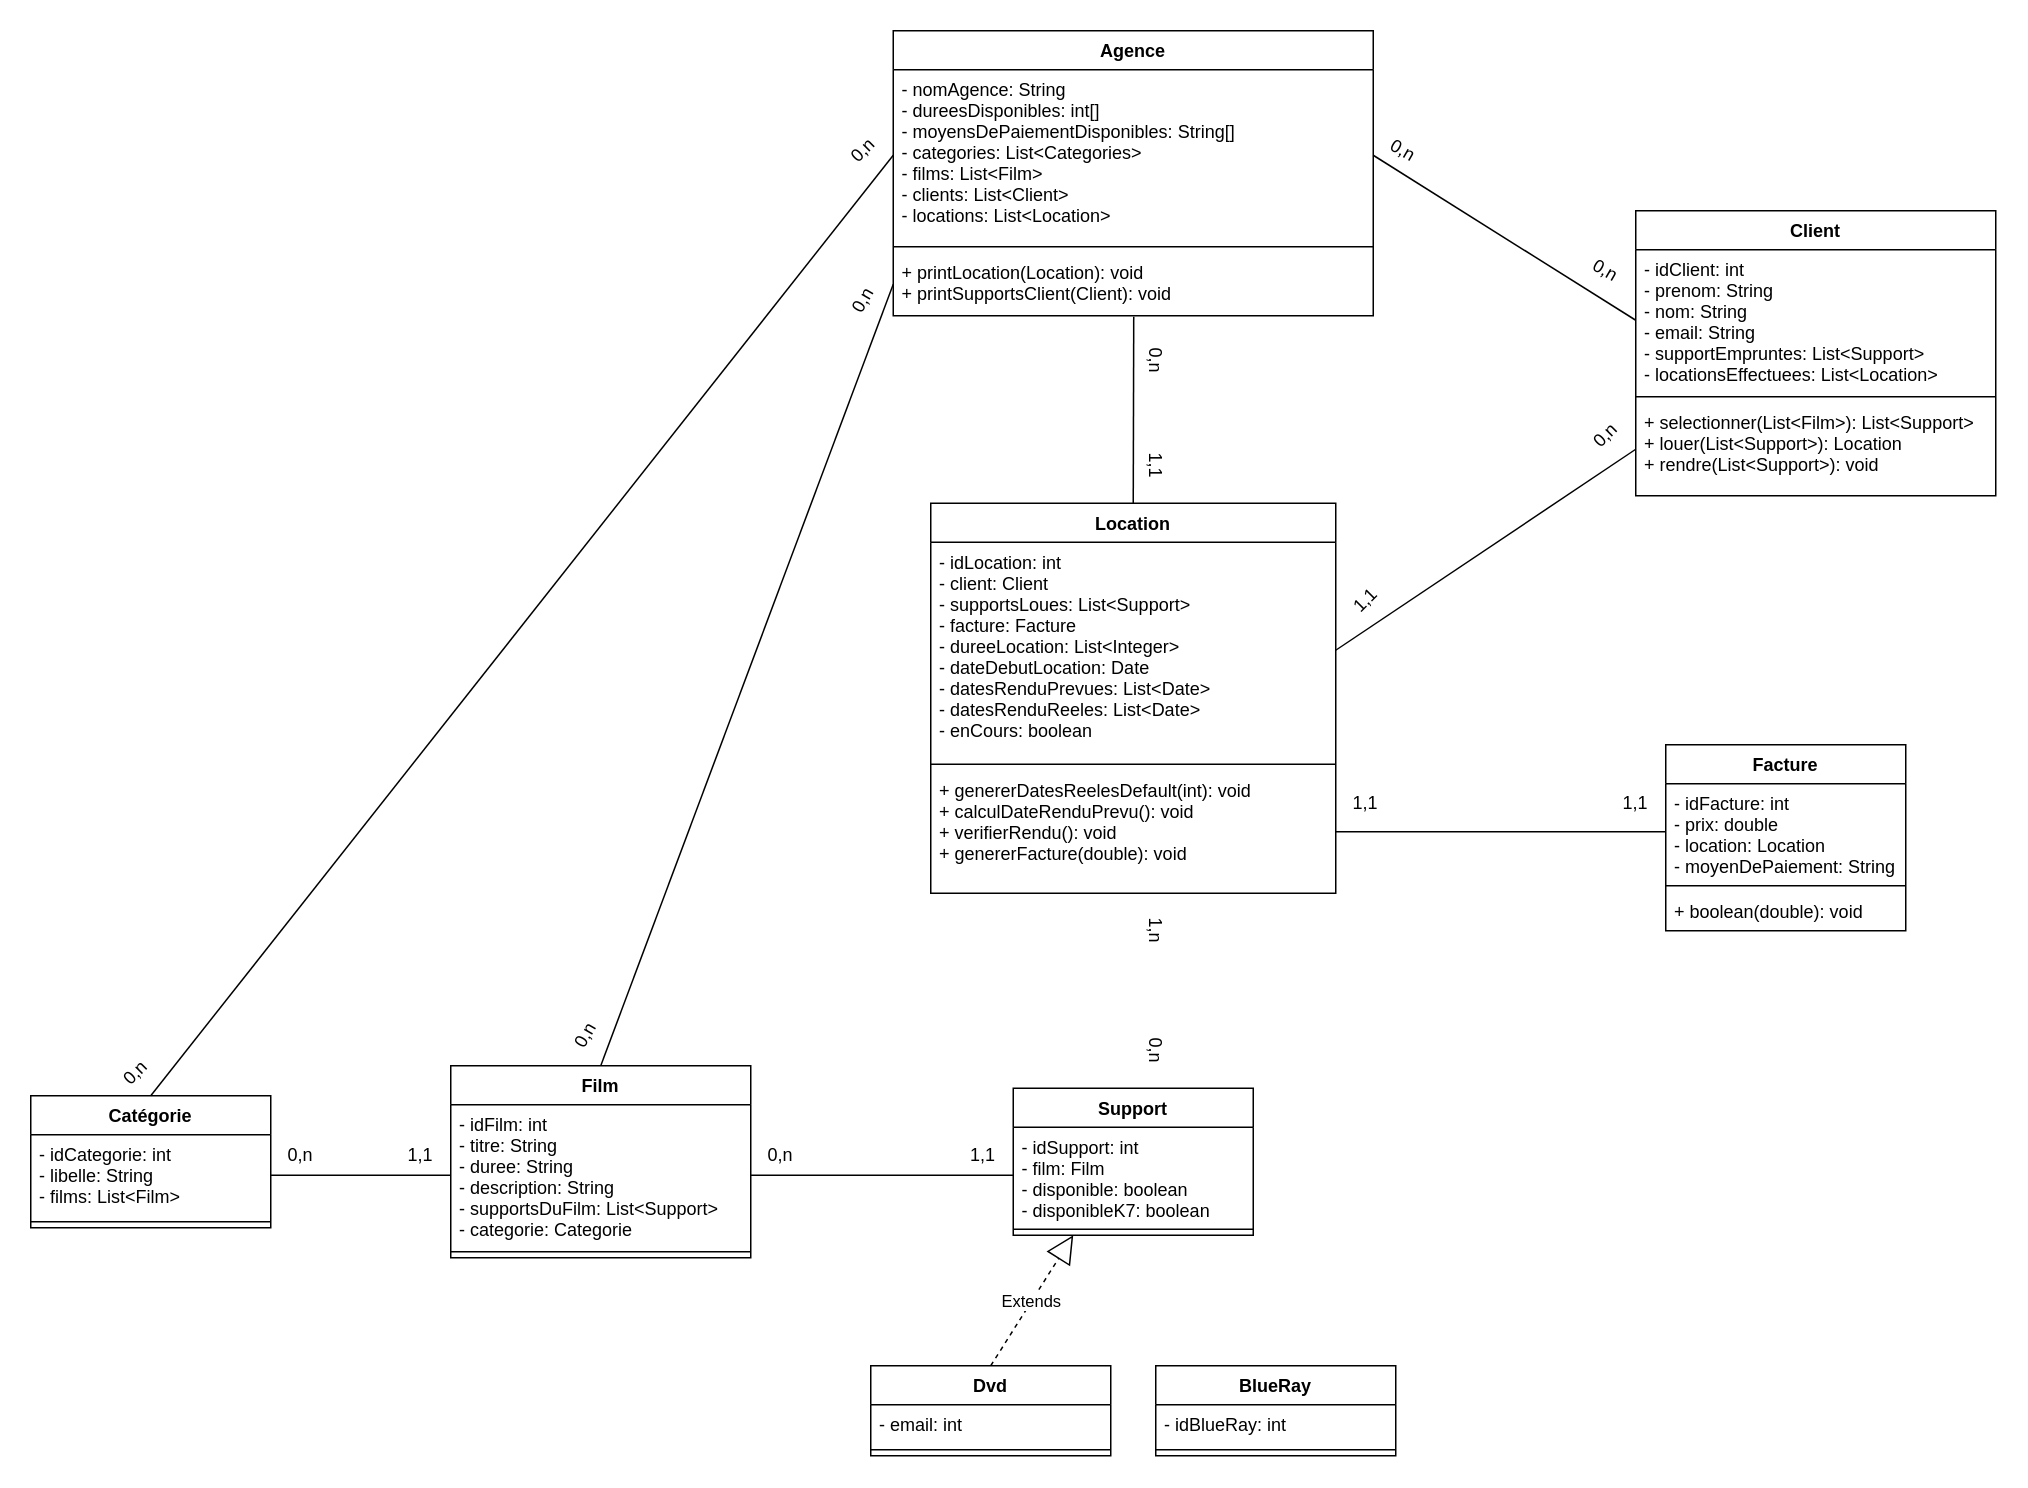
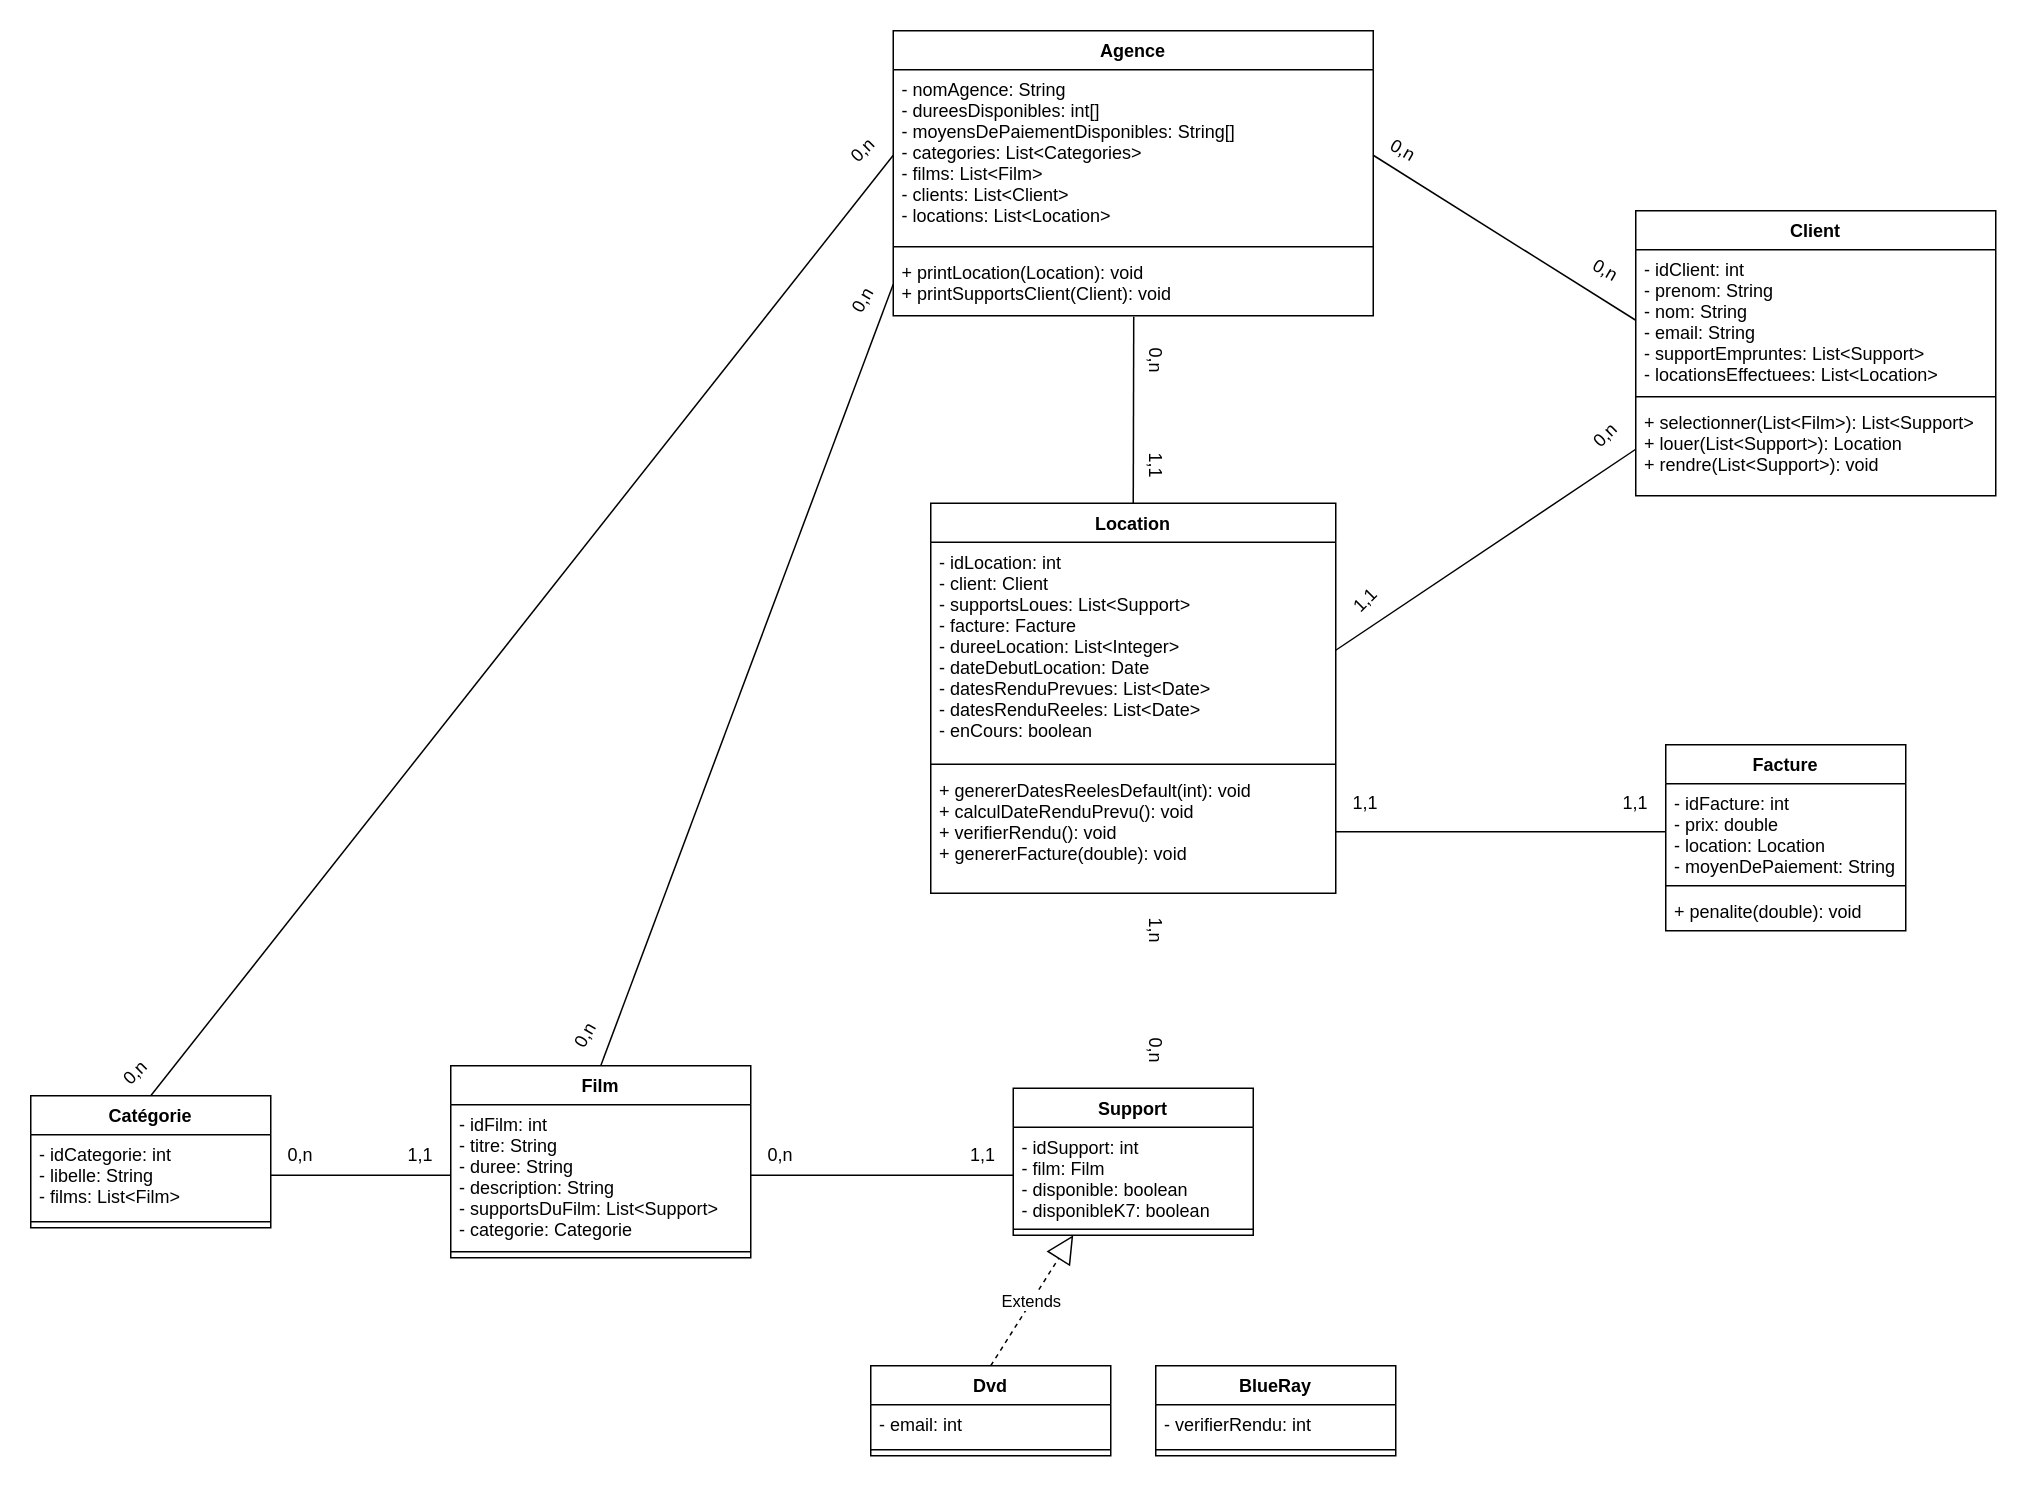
(1776, 912) -> (1779, 912)
(1231, 1425) -> (1251, 1425)
